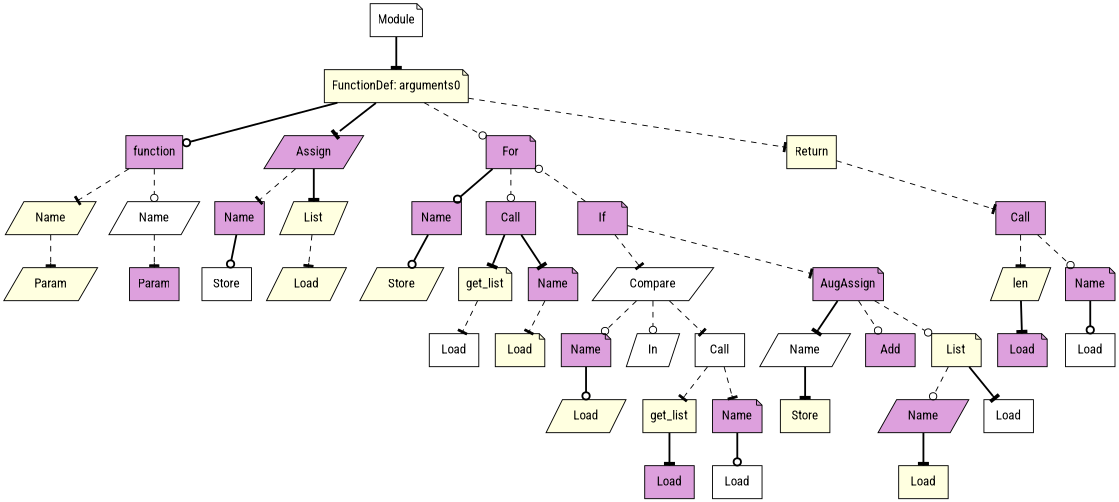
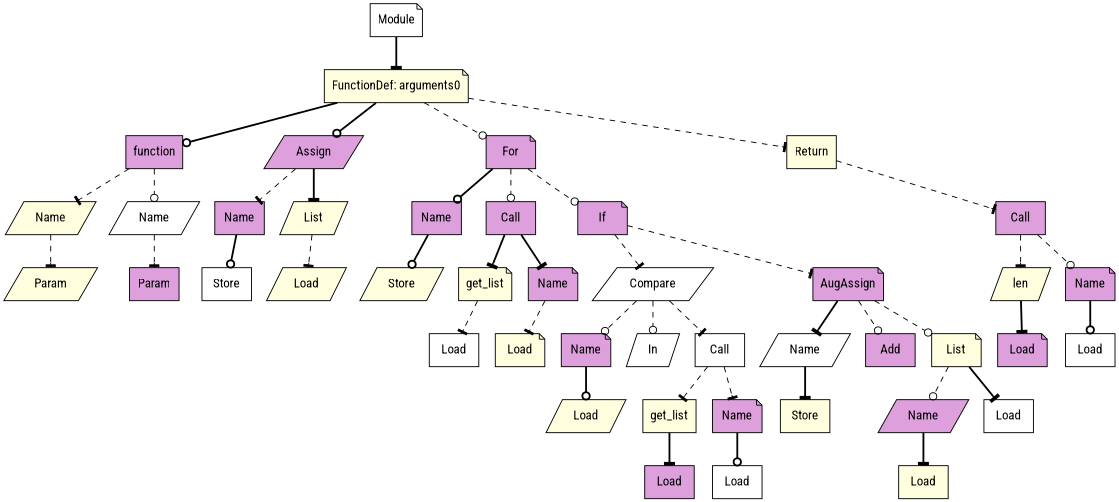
(358, 117) -> (358, 117)
(564, 186) -> (549, 184)
